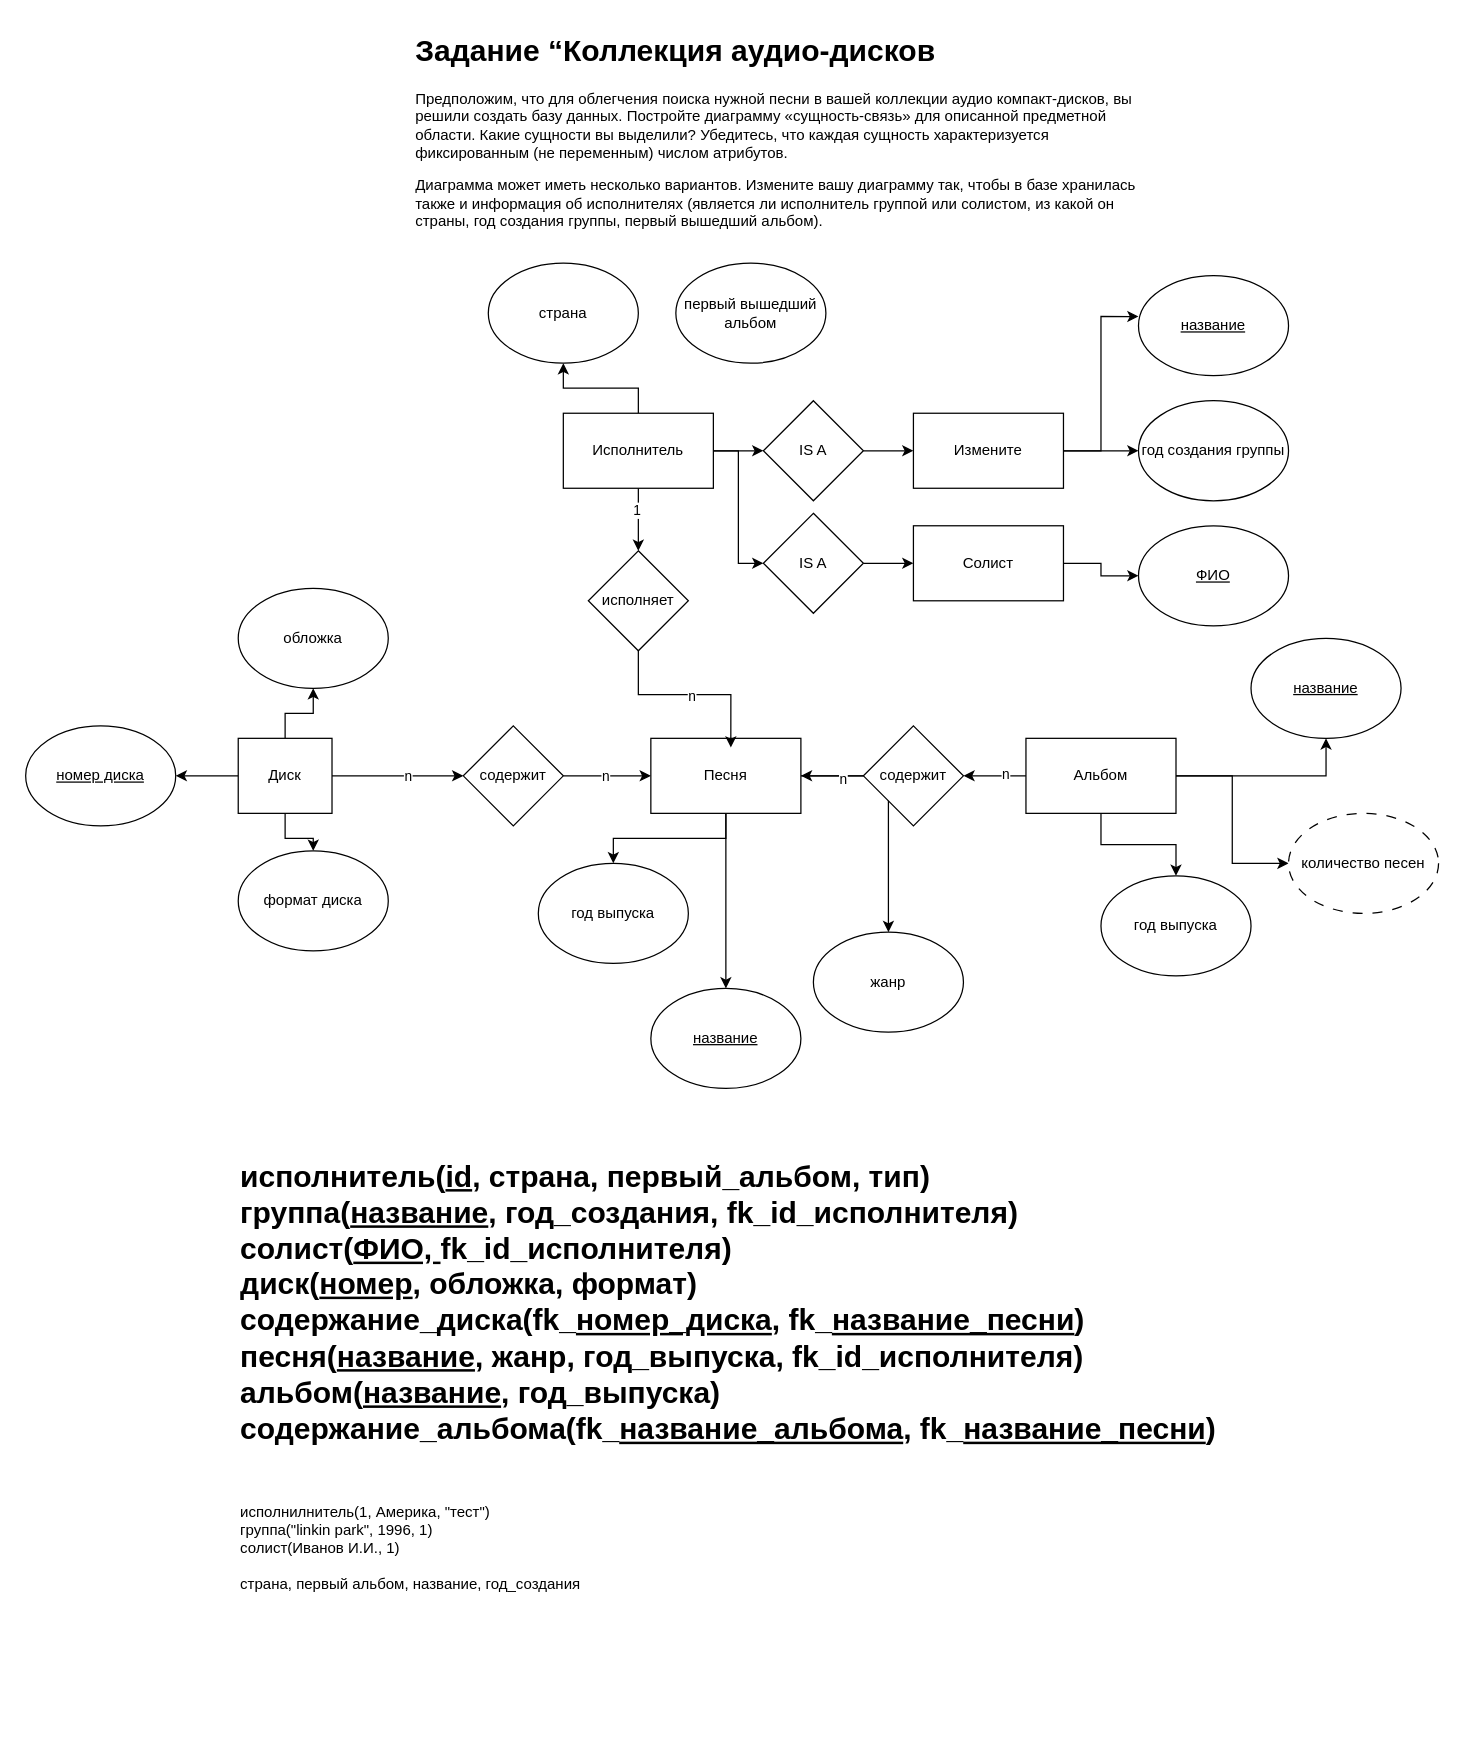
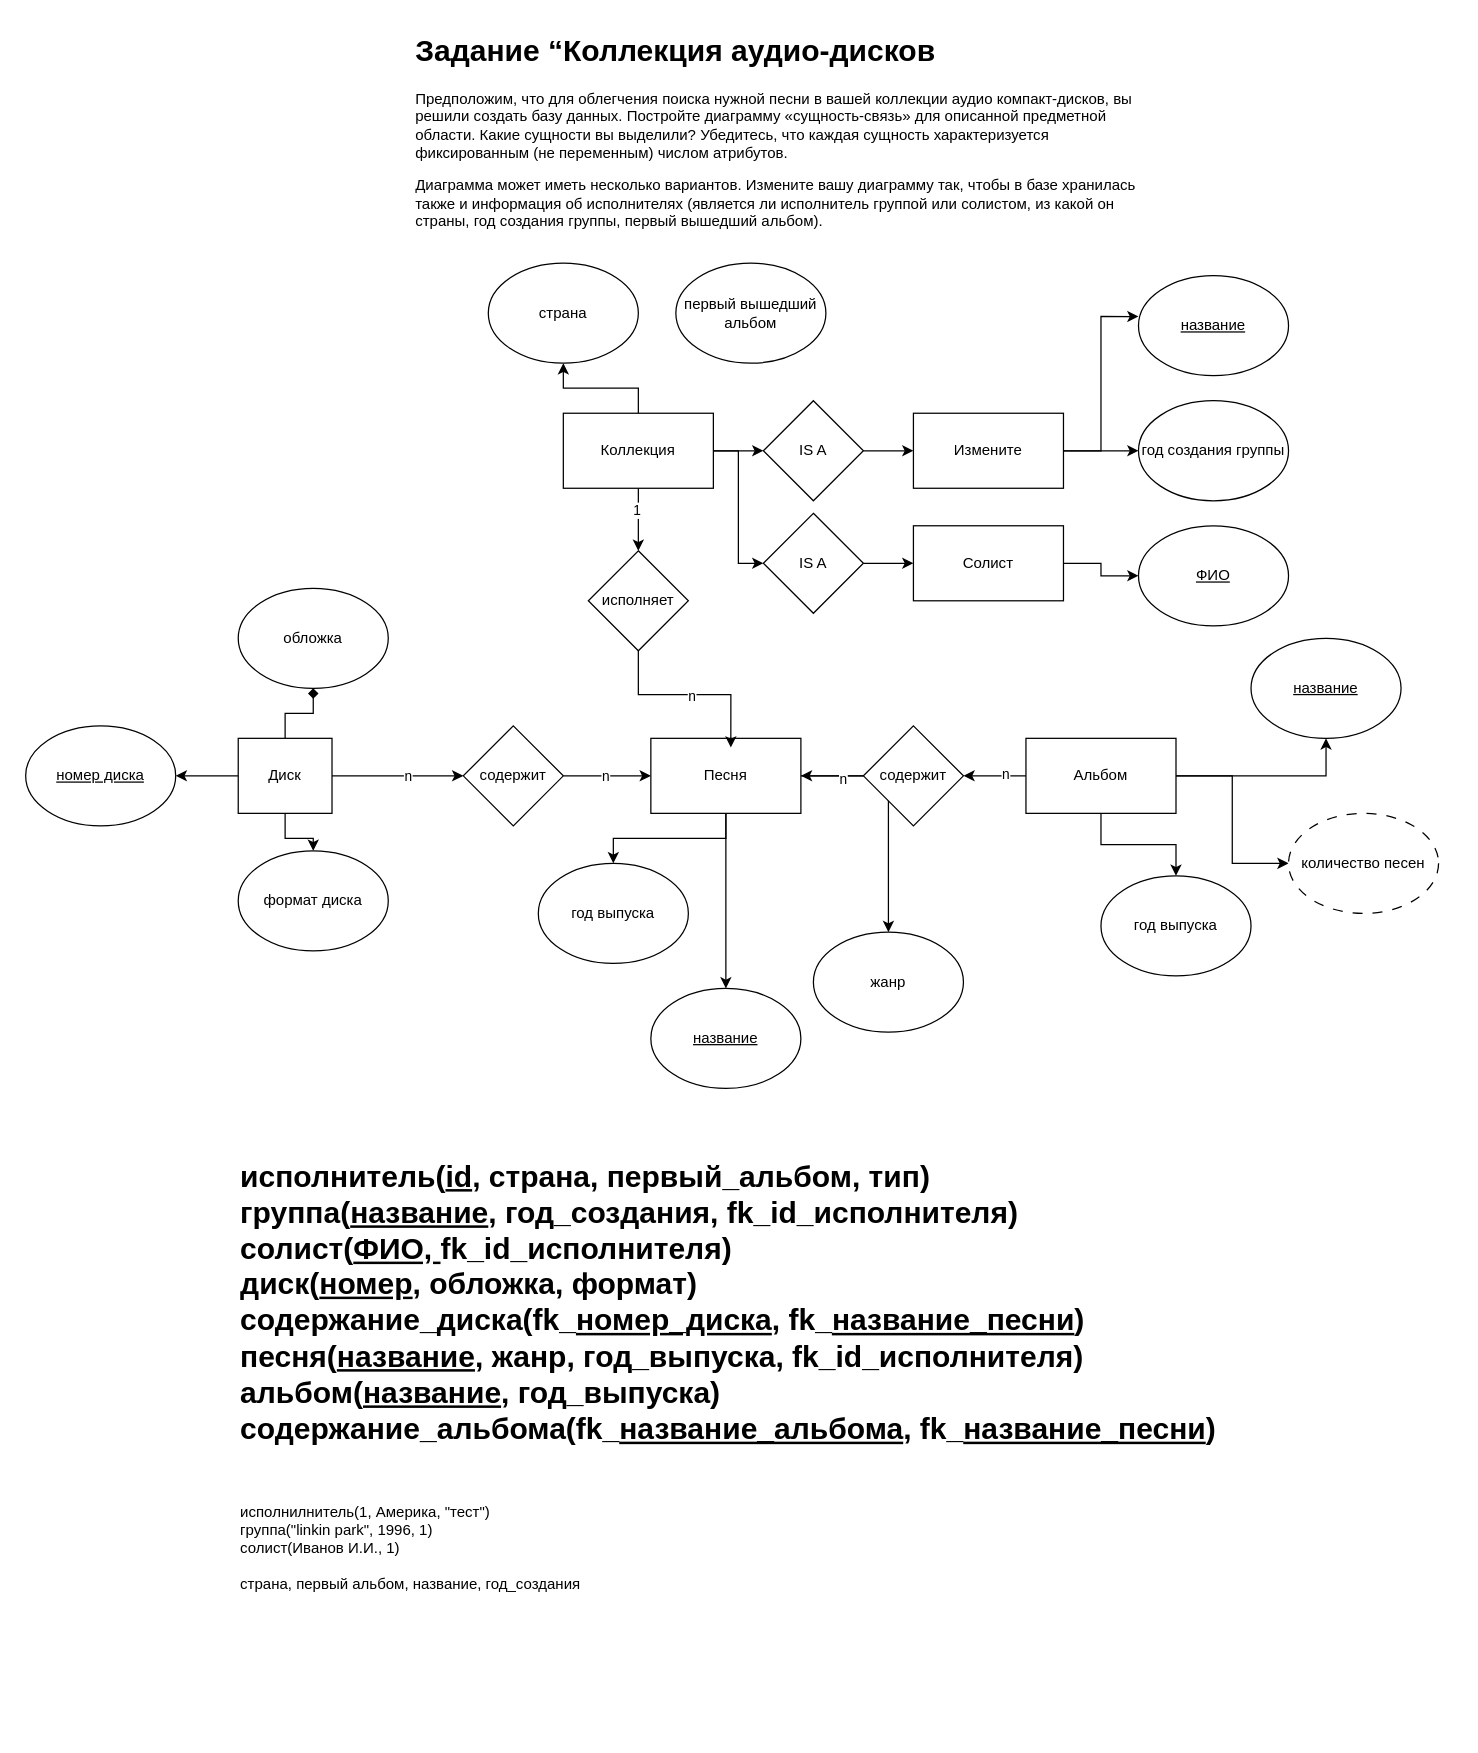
(638, 451) -> (638, 451)
(313, 698) -> (313, 699)
